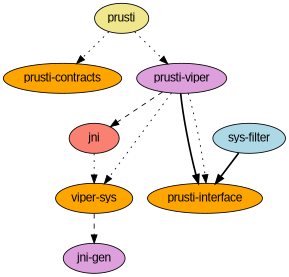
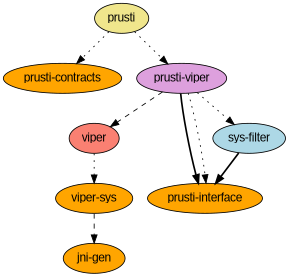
(140, 135) -> (213, 106)
(94, 138) -> (94, 138)
(94, 258) -> (94, 258)
